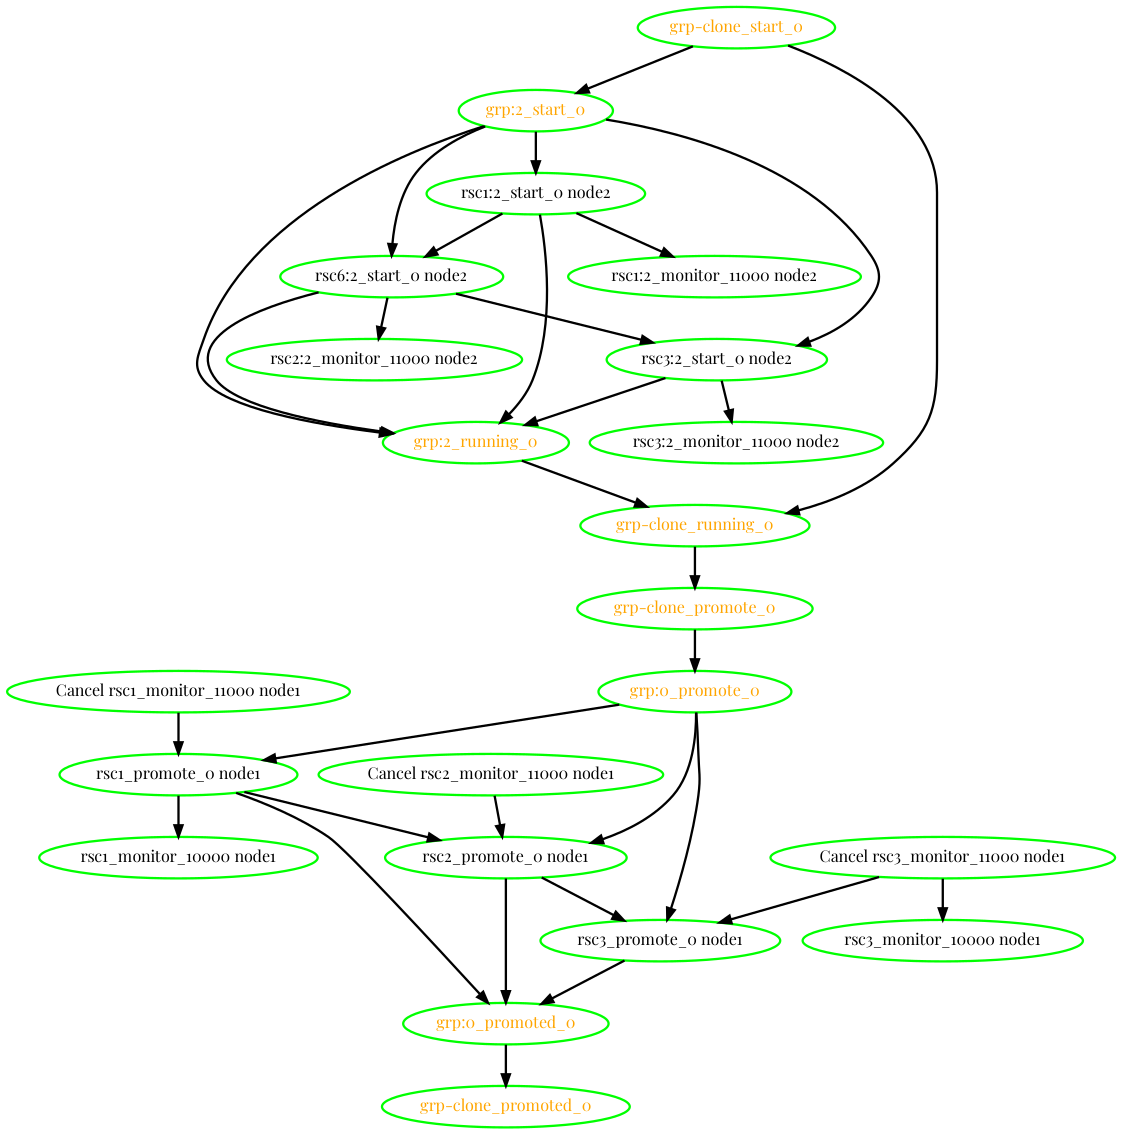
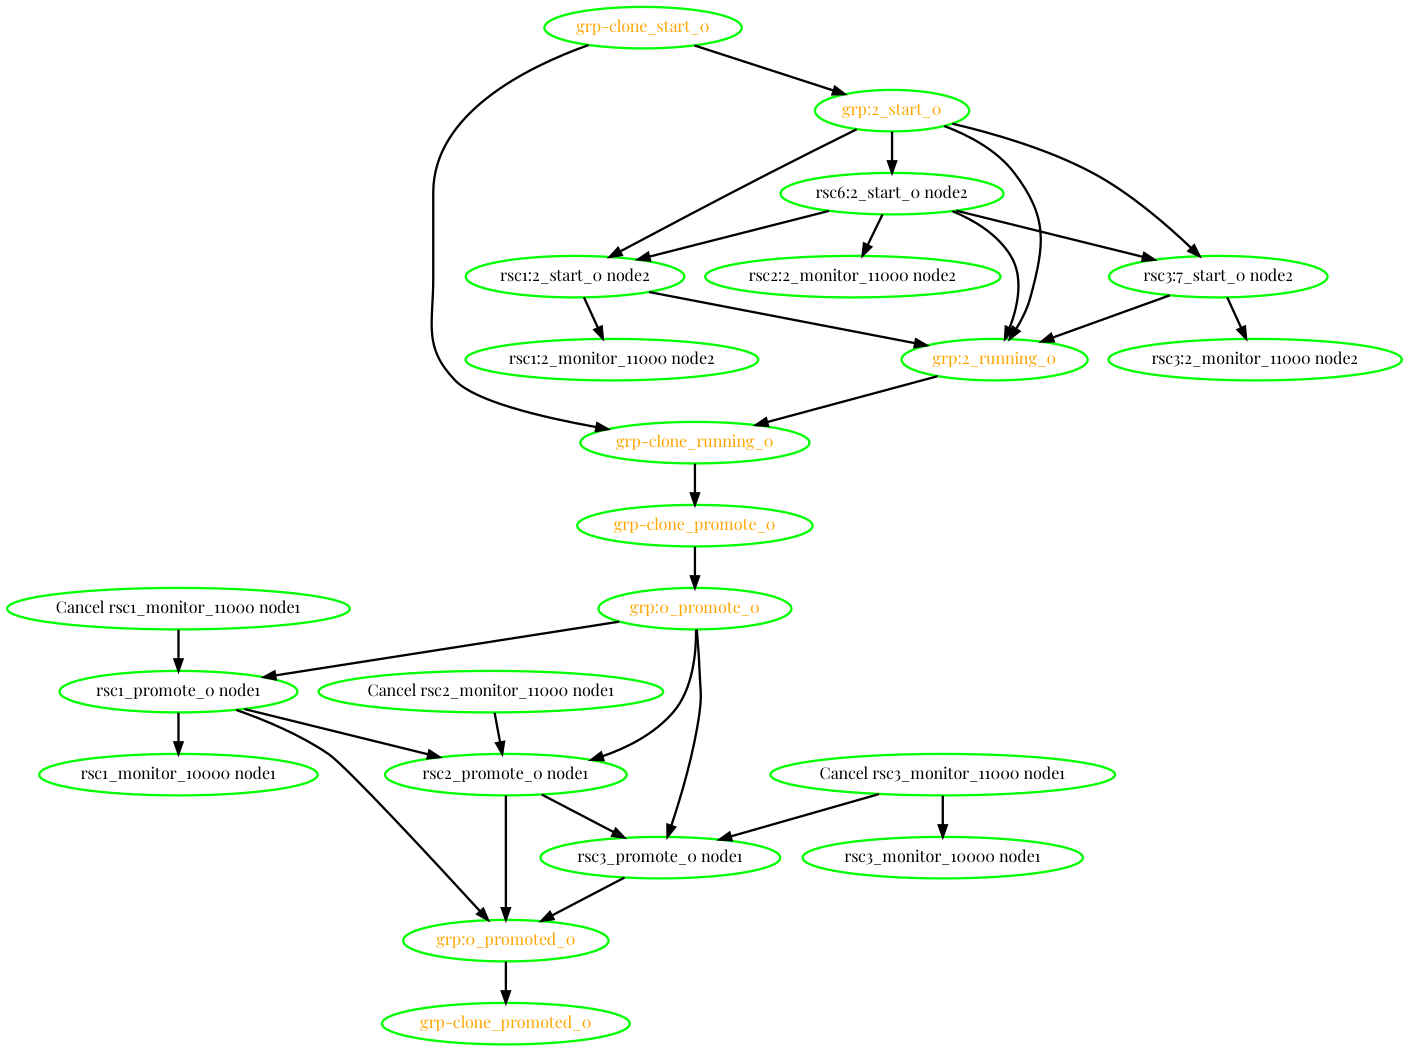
(469, 232) -> (739, 234)
(717, 360) -> (1218, 277)
